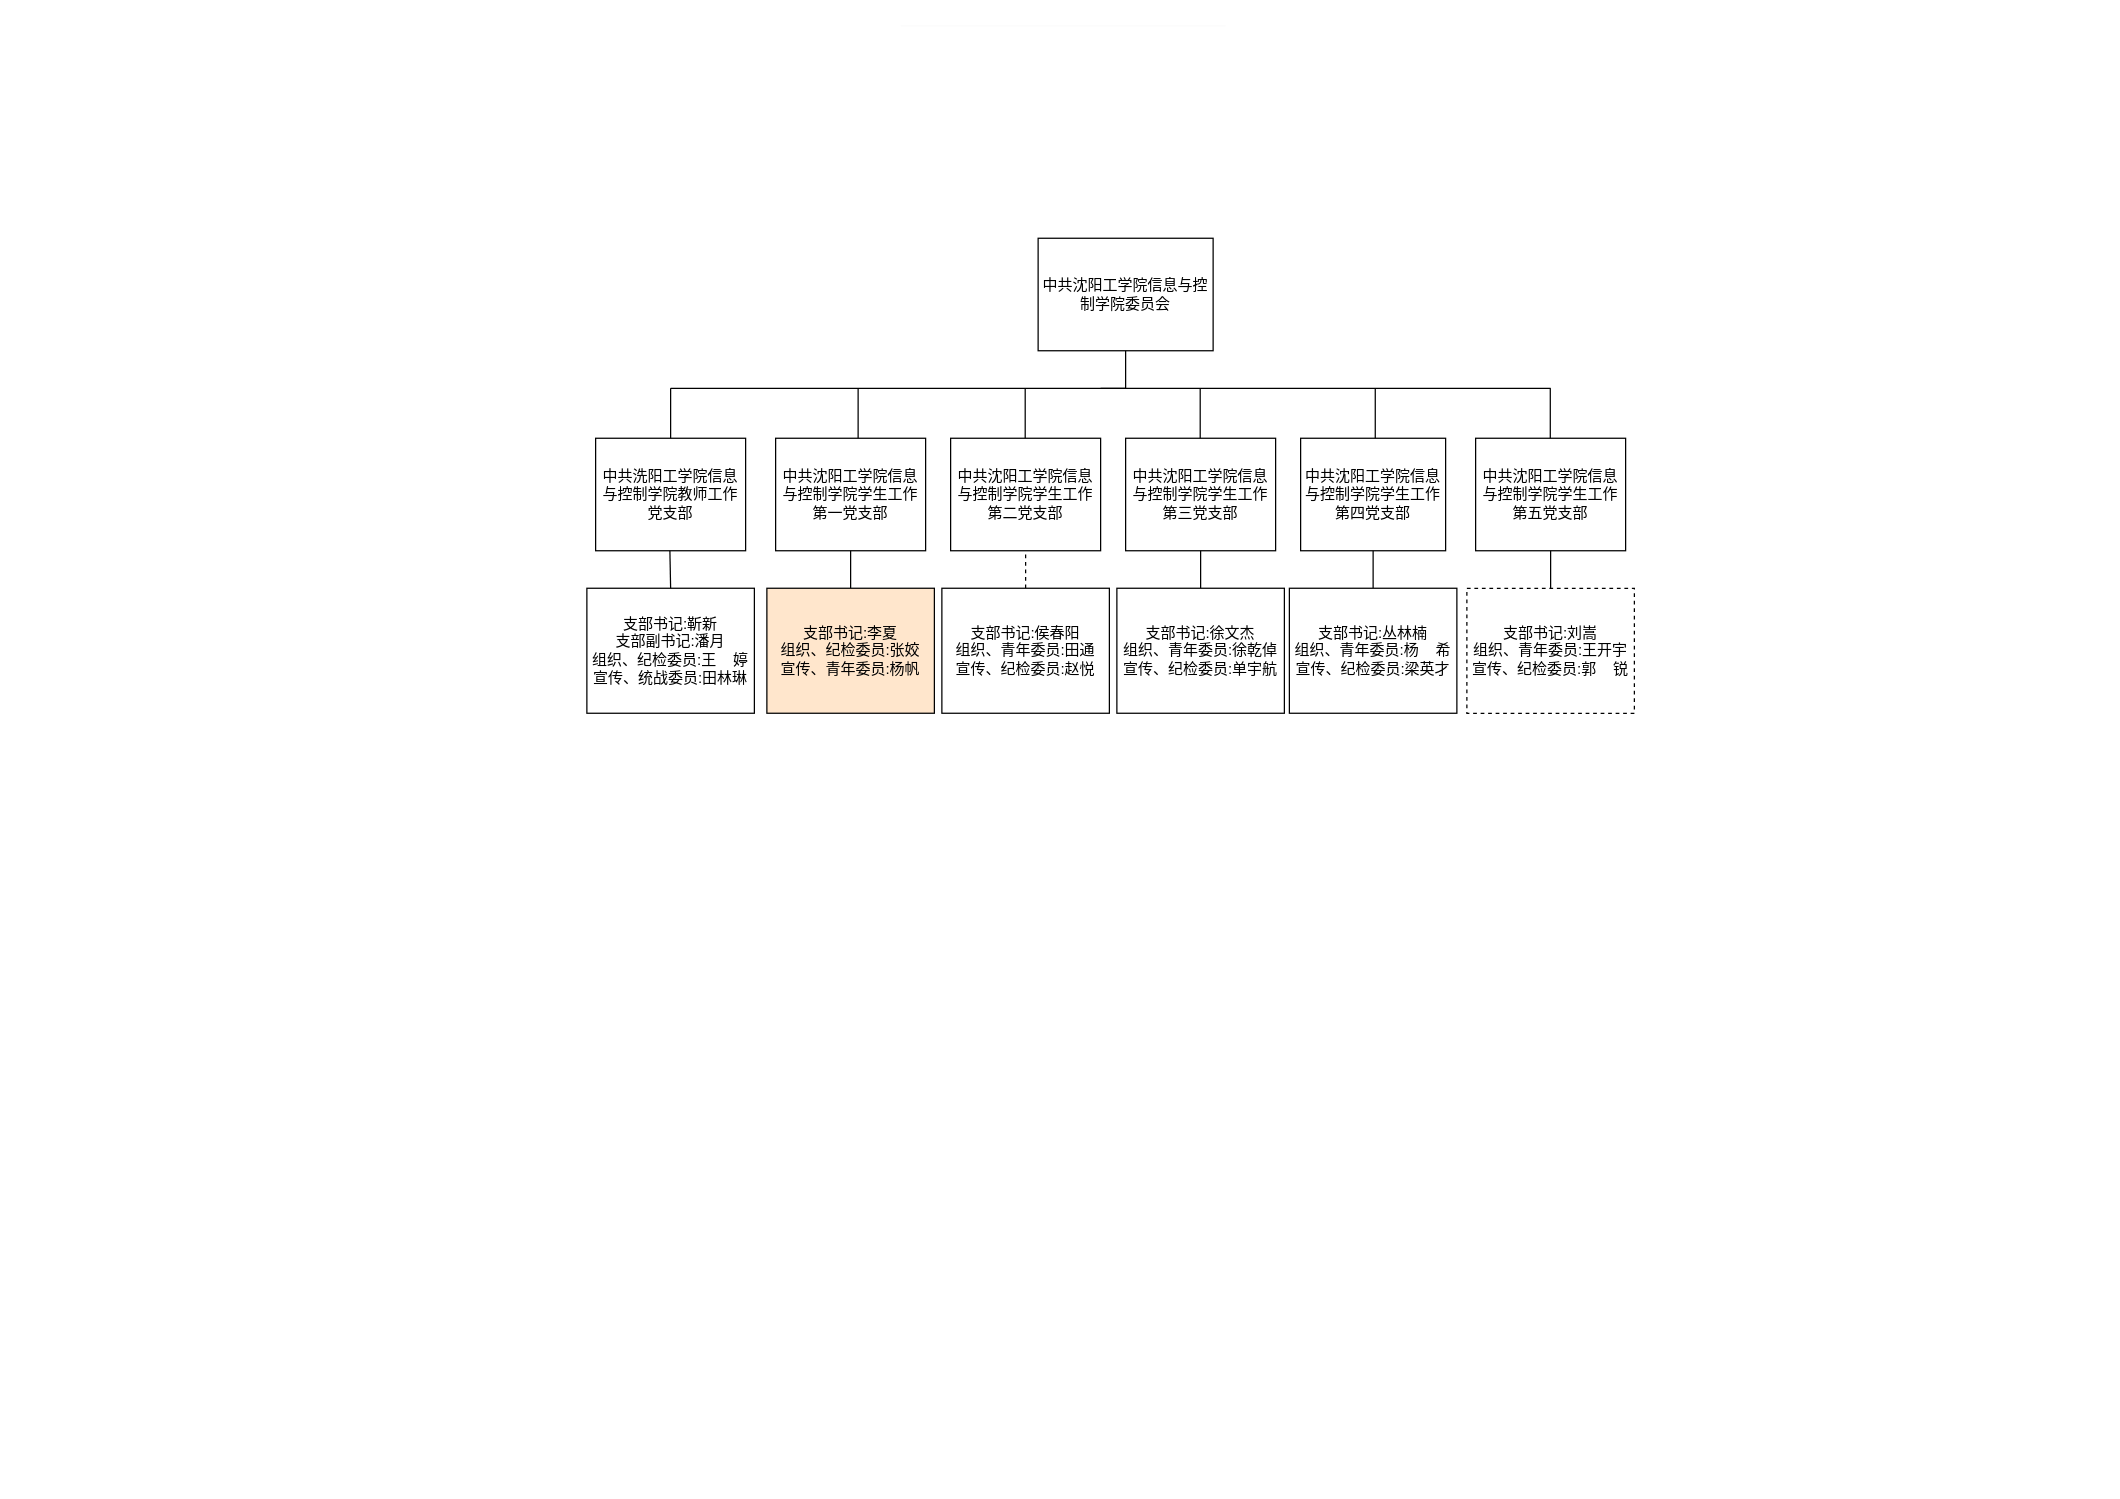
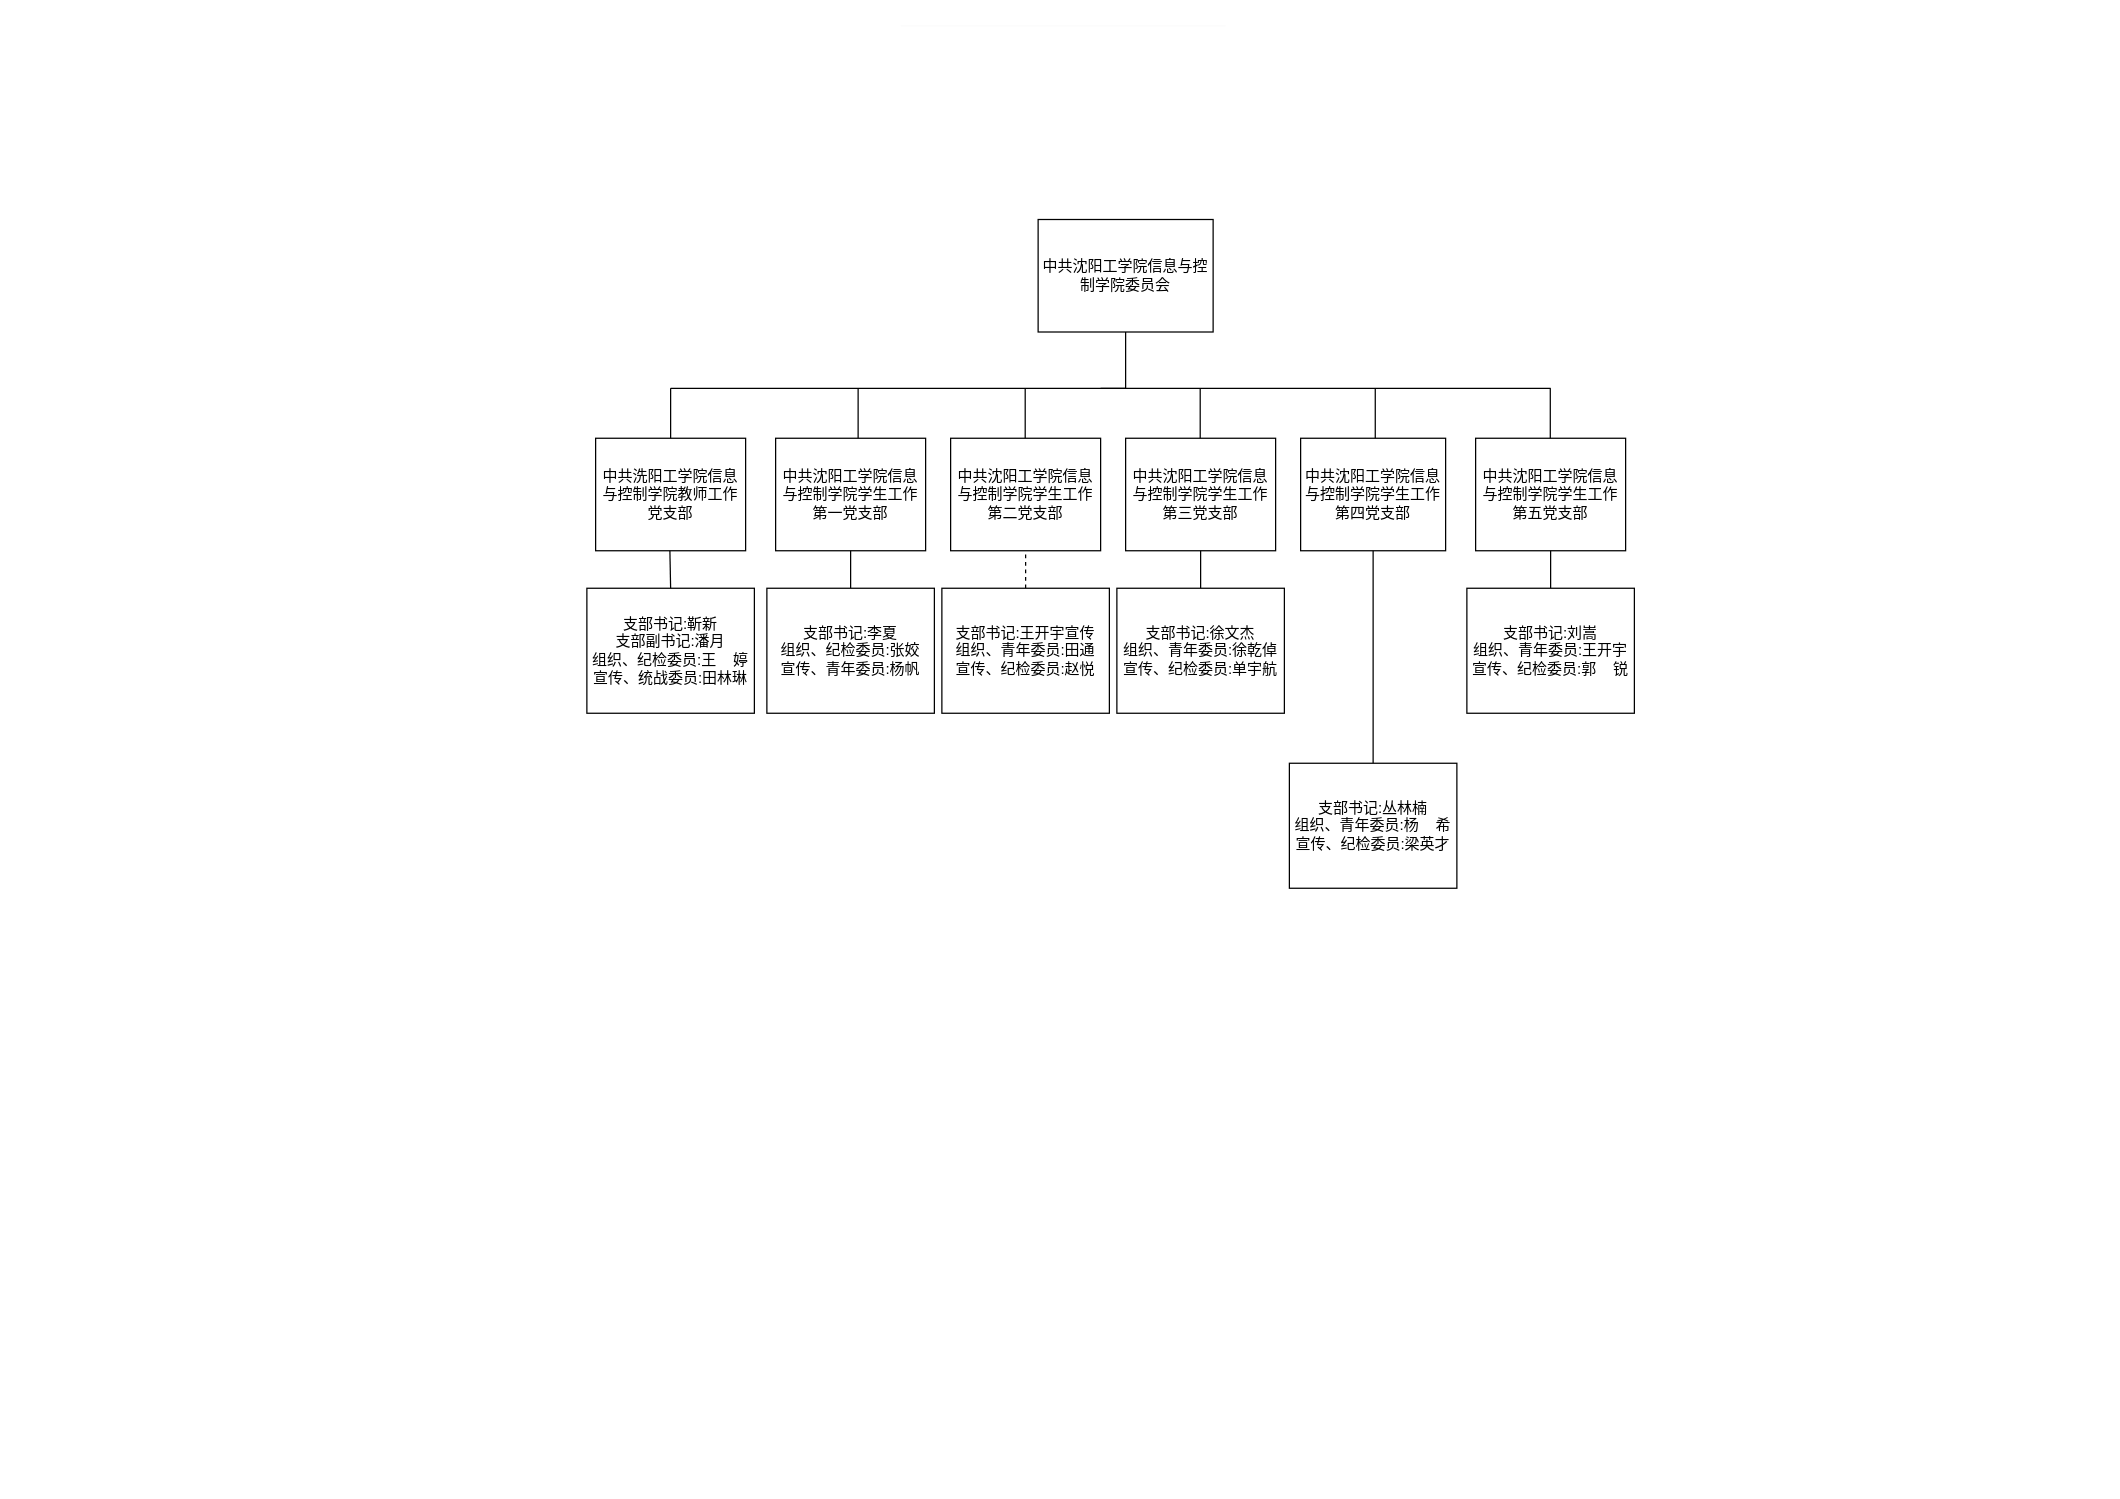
(1126, 294) -> (1126, 276)
(851, 651) -> (851, 651)
(1026, 651) -> (1026, 651)
(1373, 651) -> (1373, 826)
(1551, 651) -> (1551, 651)
